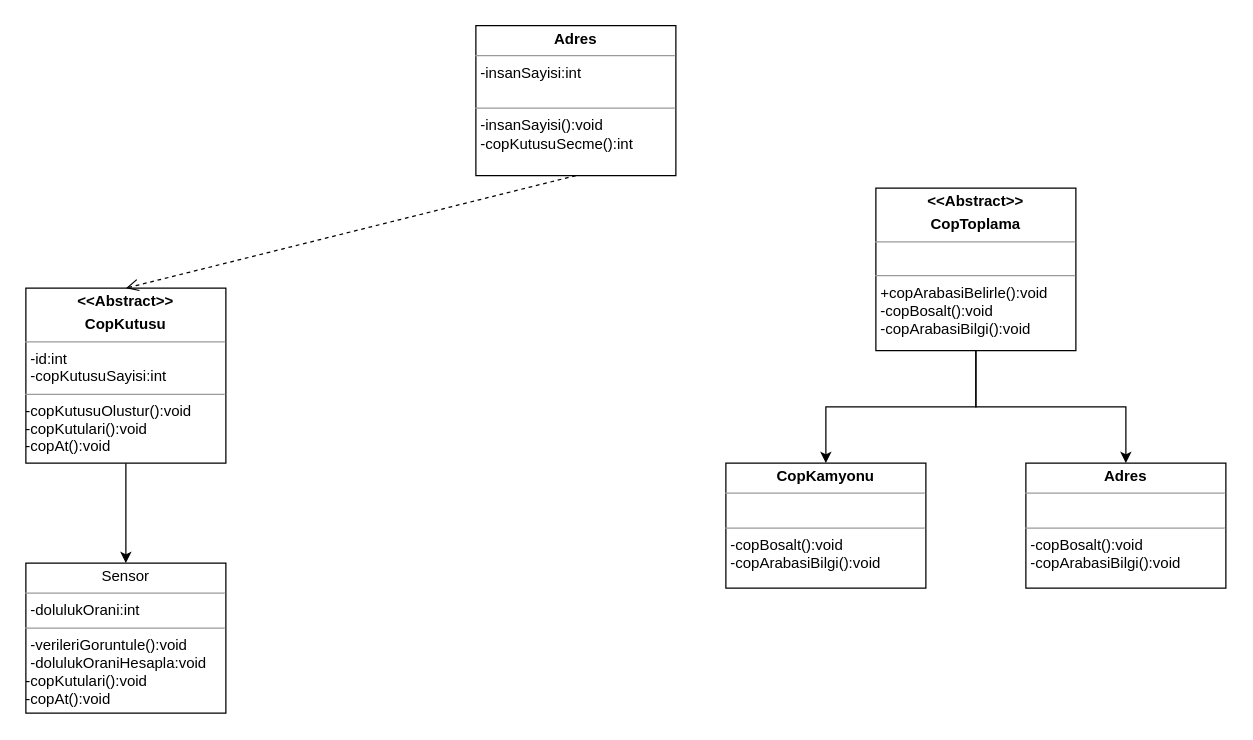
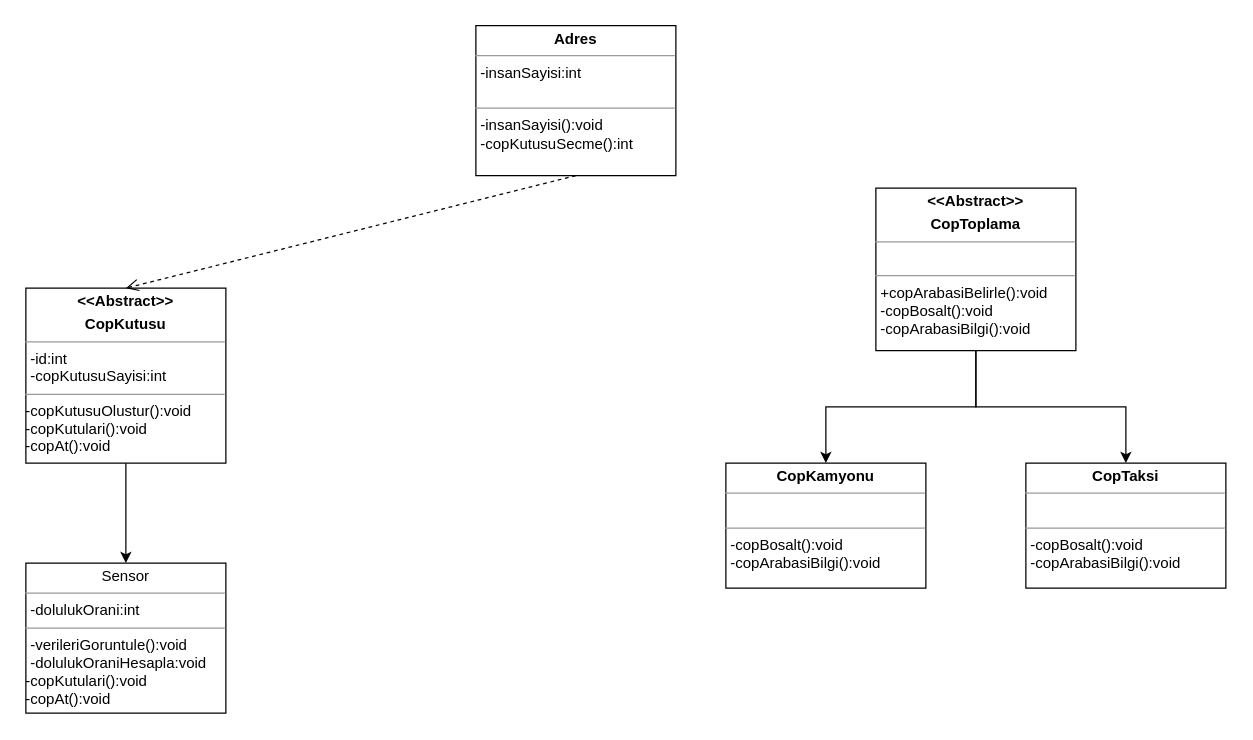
(1111, 490) -> (1111, 490)
